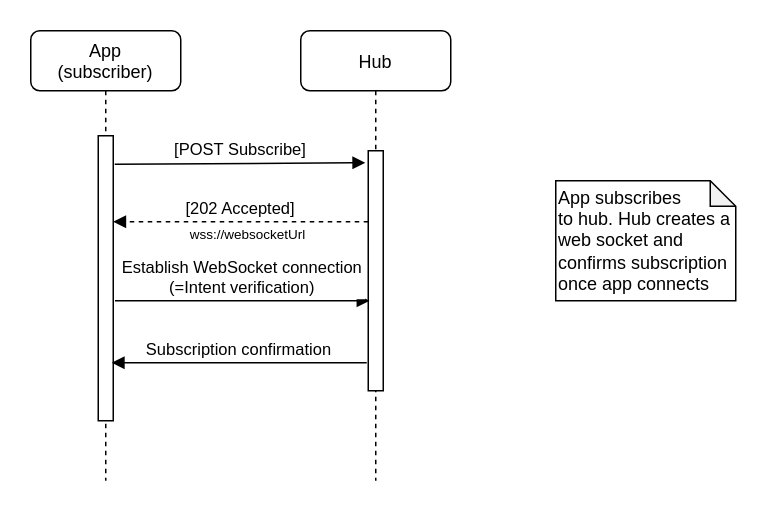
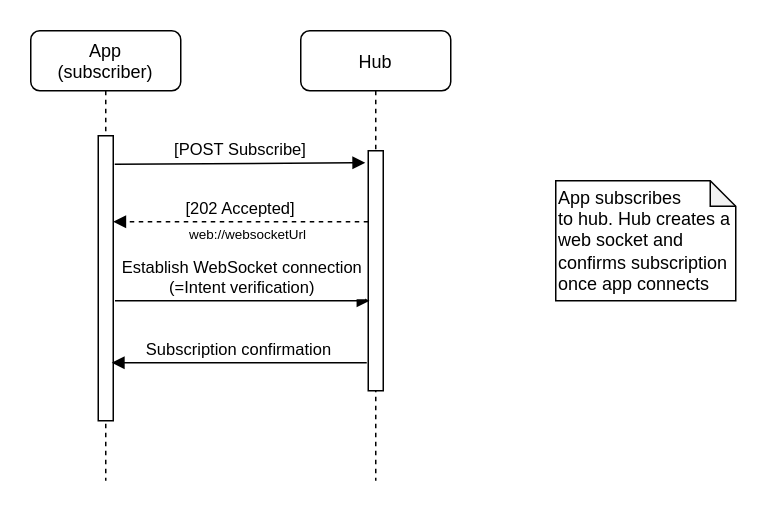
(248, 233) -> (248, 233)
